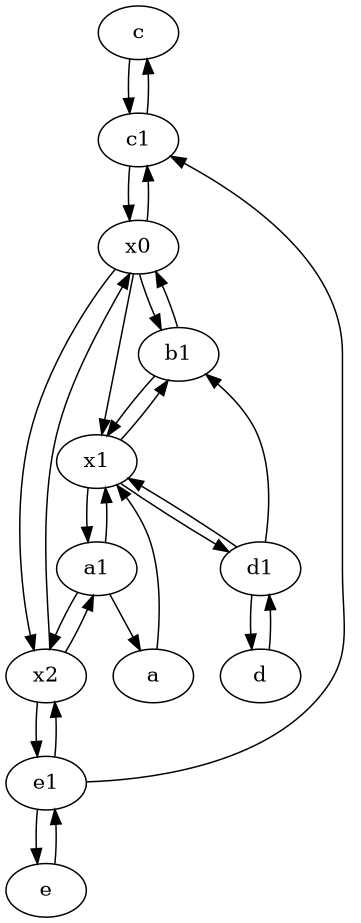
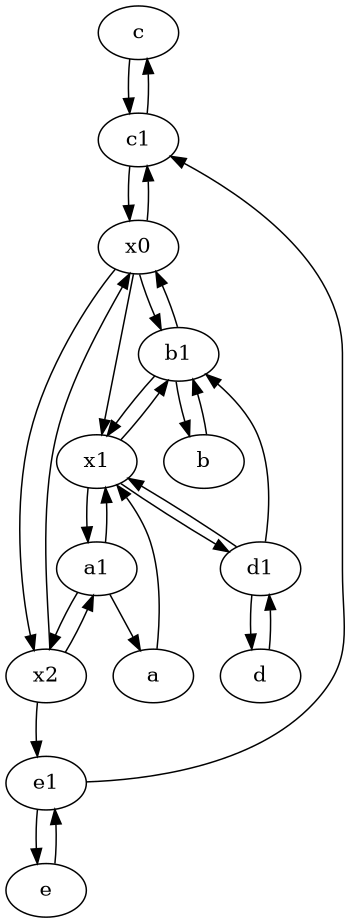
none -> (204, 462)
(56, 737) -> none
